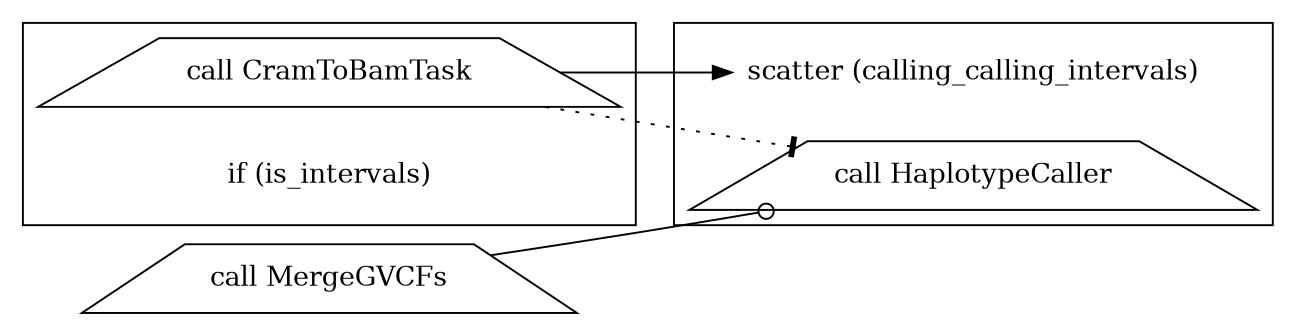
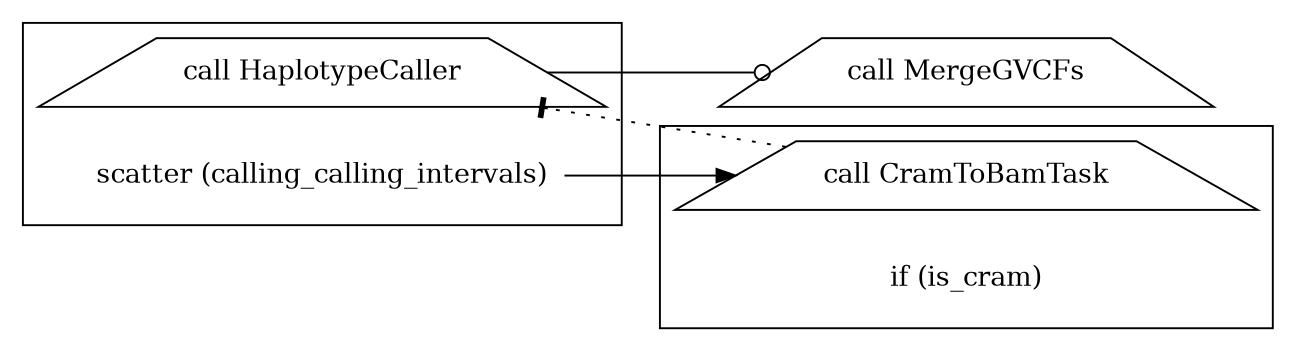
(648, 73) -> (640, 176)
(329, 176) -> (966, 279)
(611, 237) -> (651, 73)
